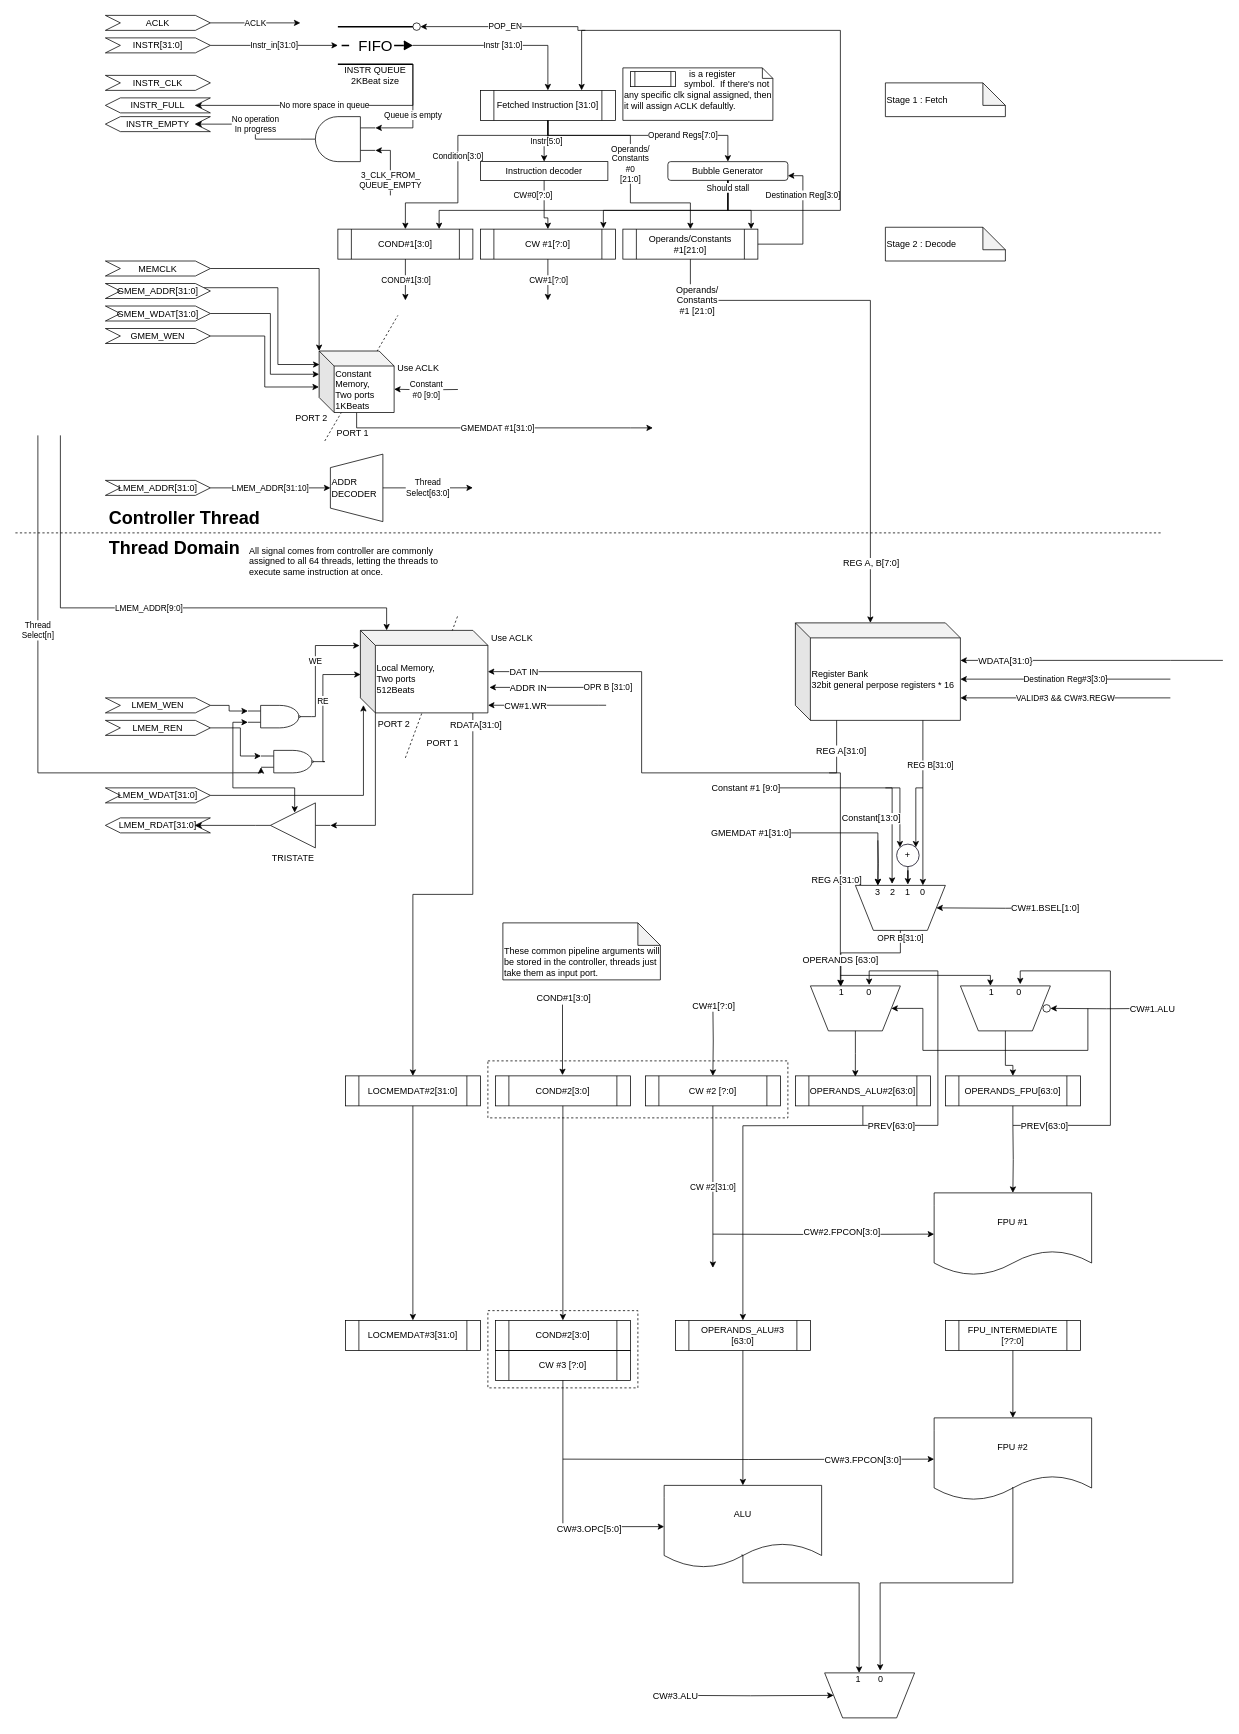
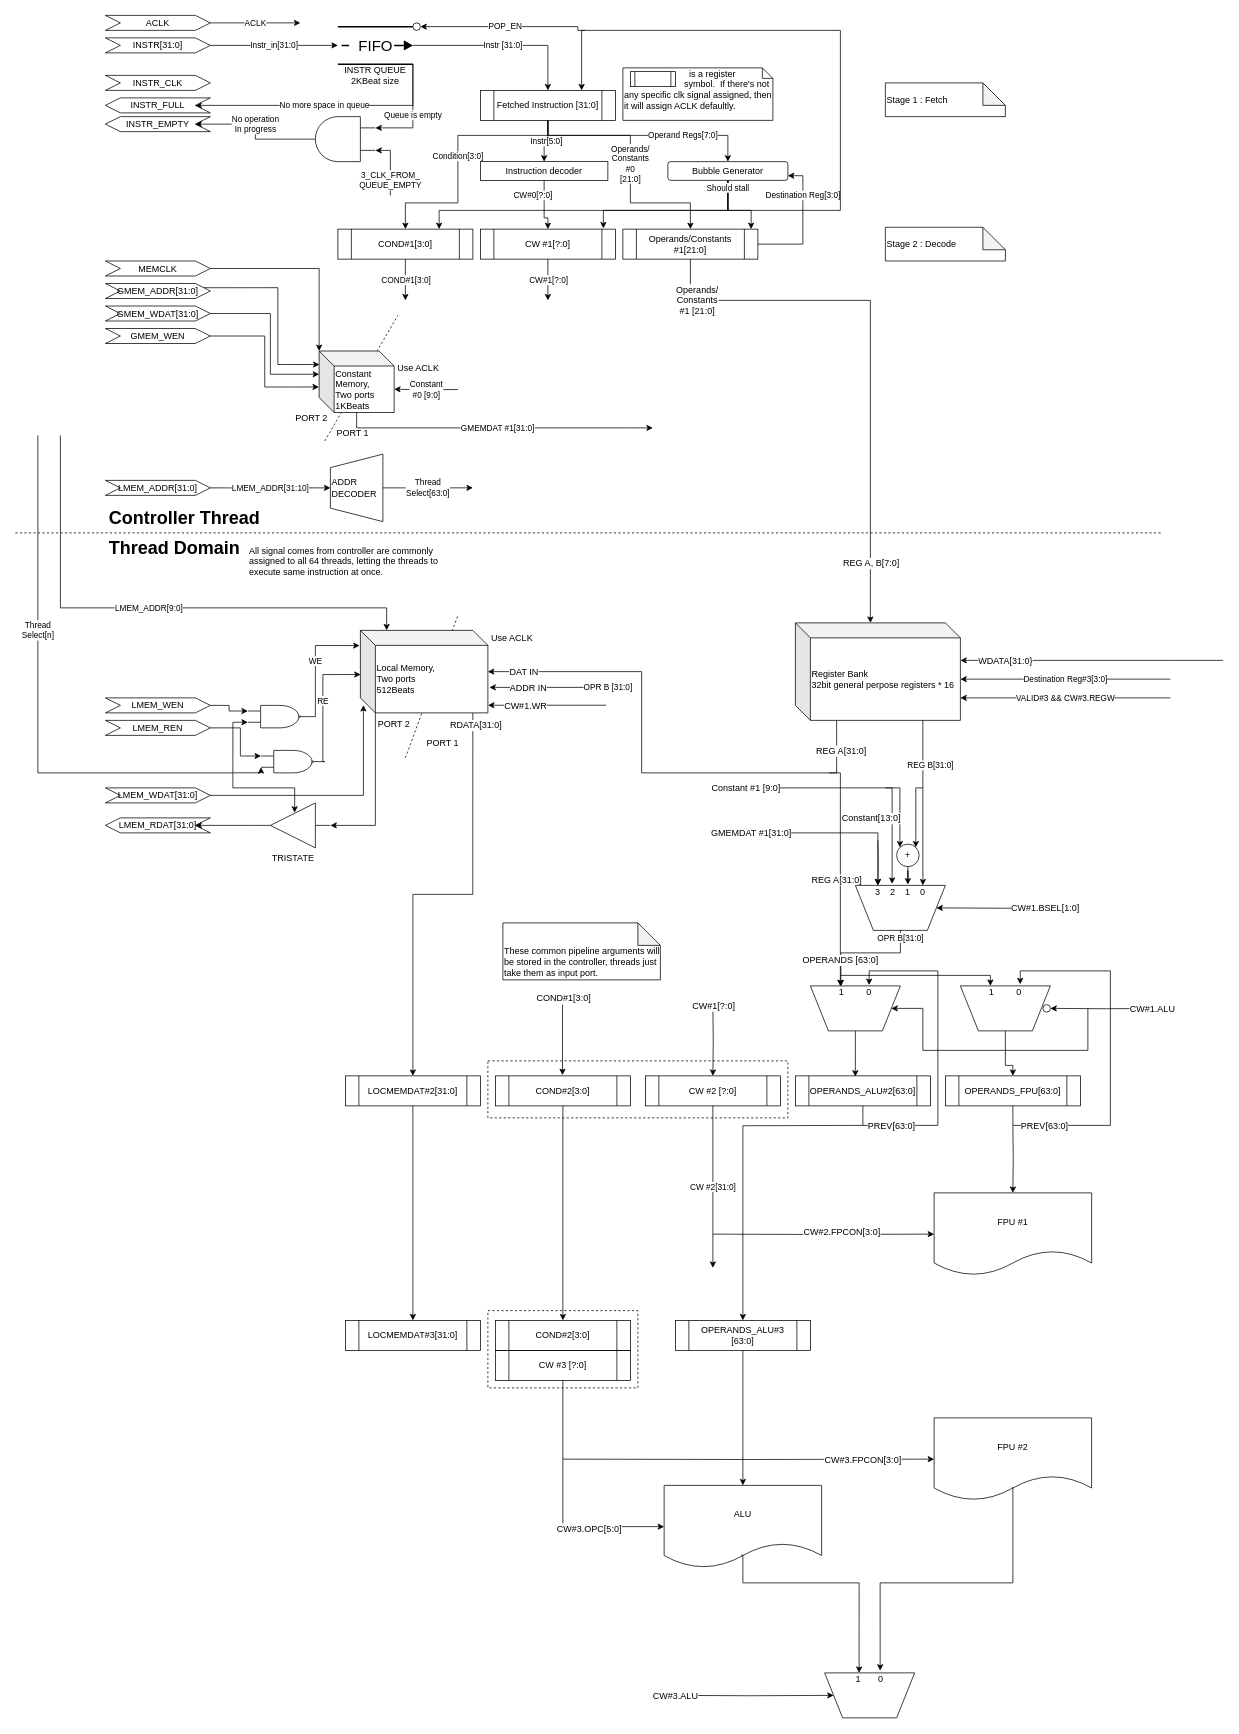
(1013, 1335) -> none
(1013, 1411) -> none
